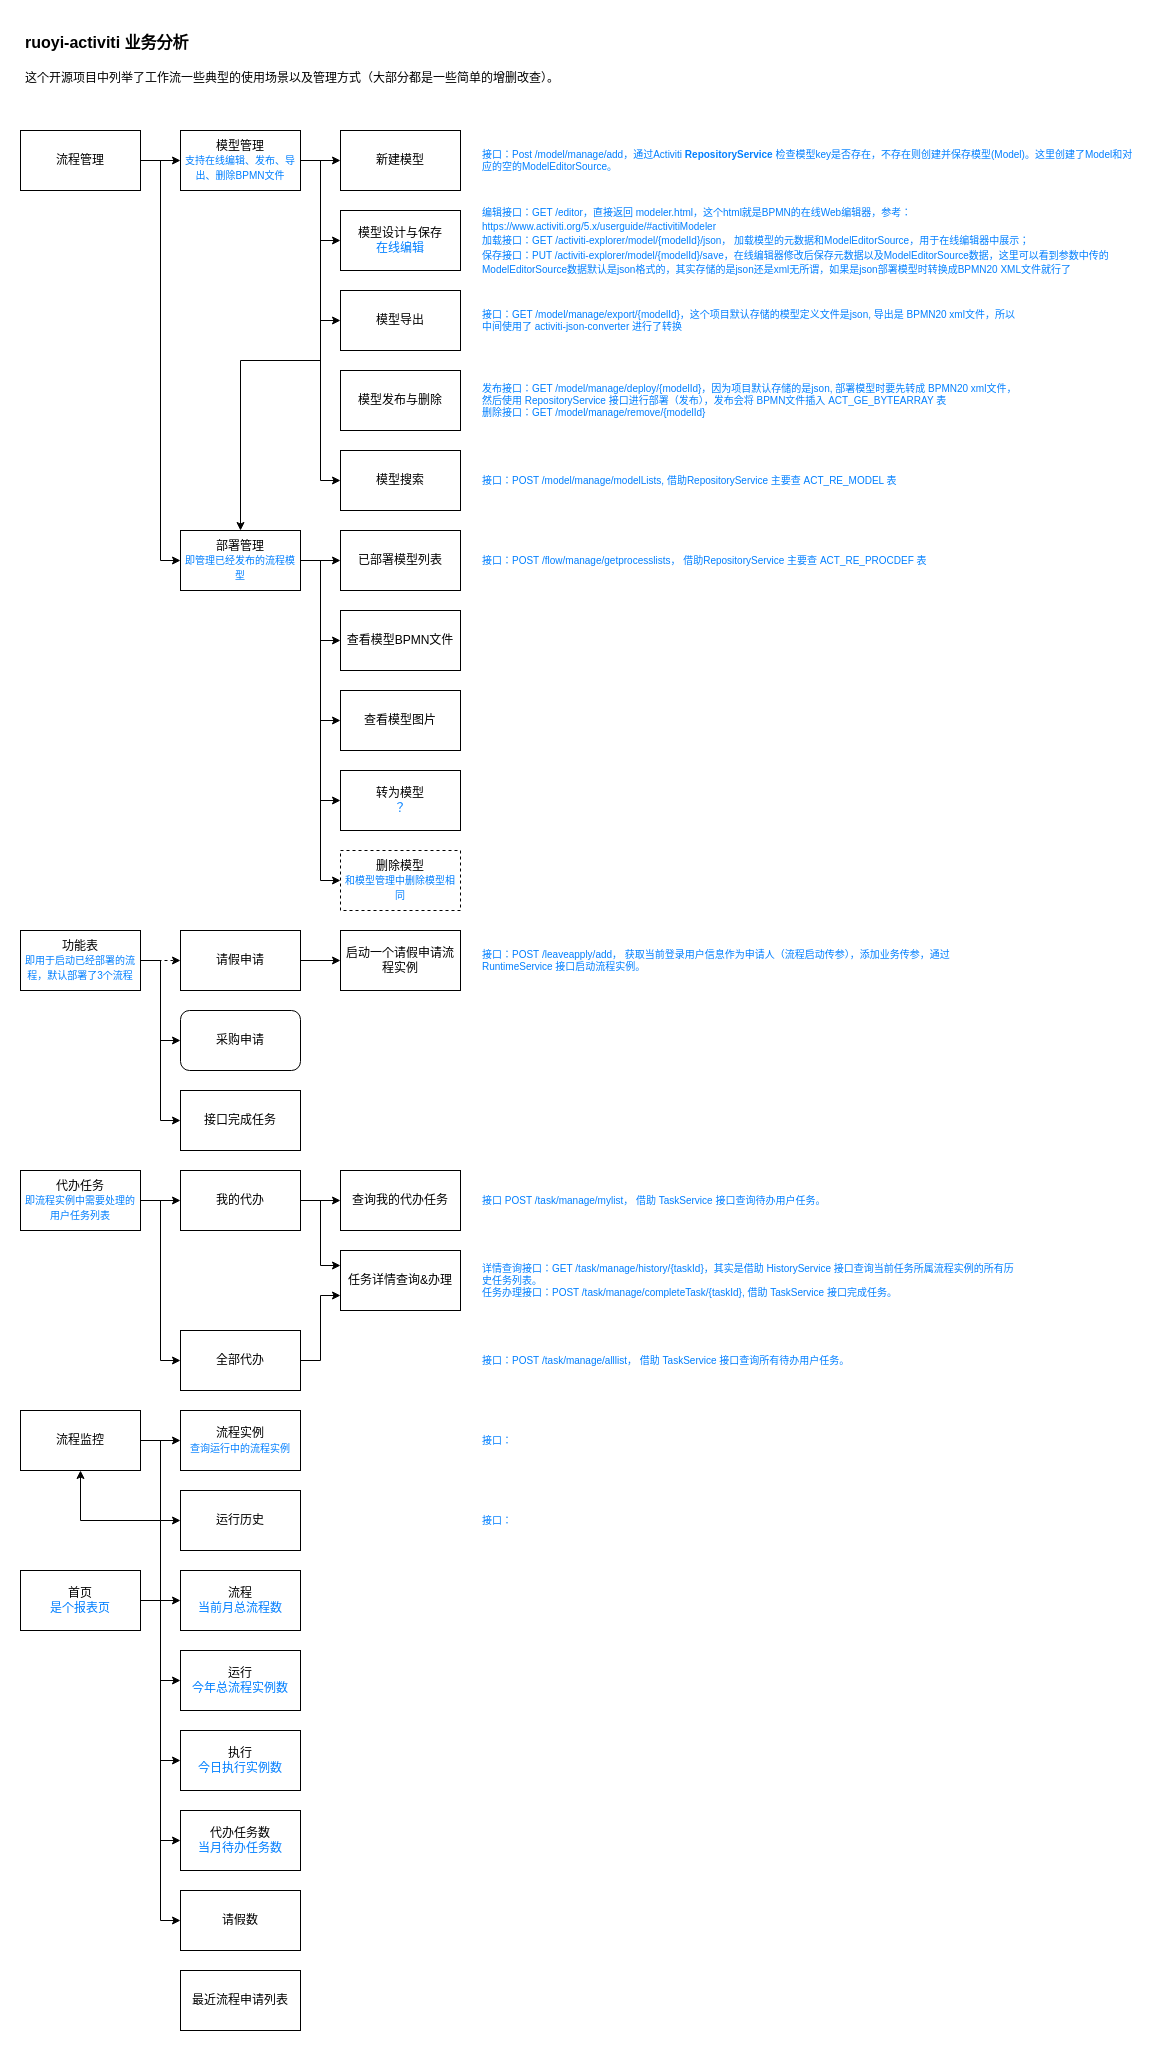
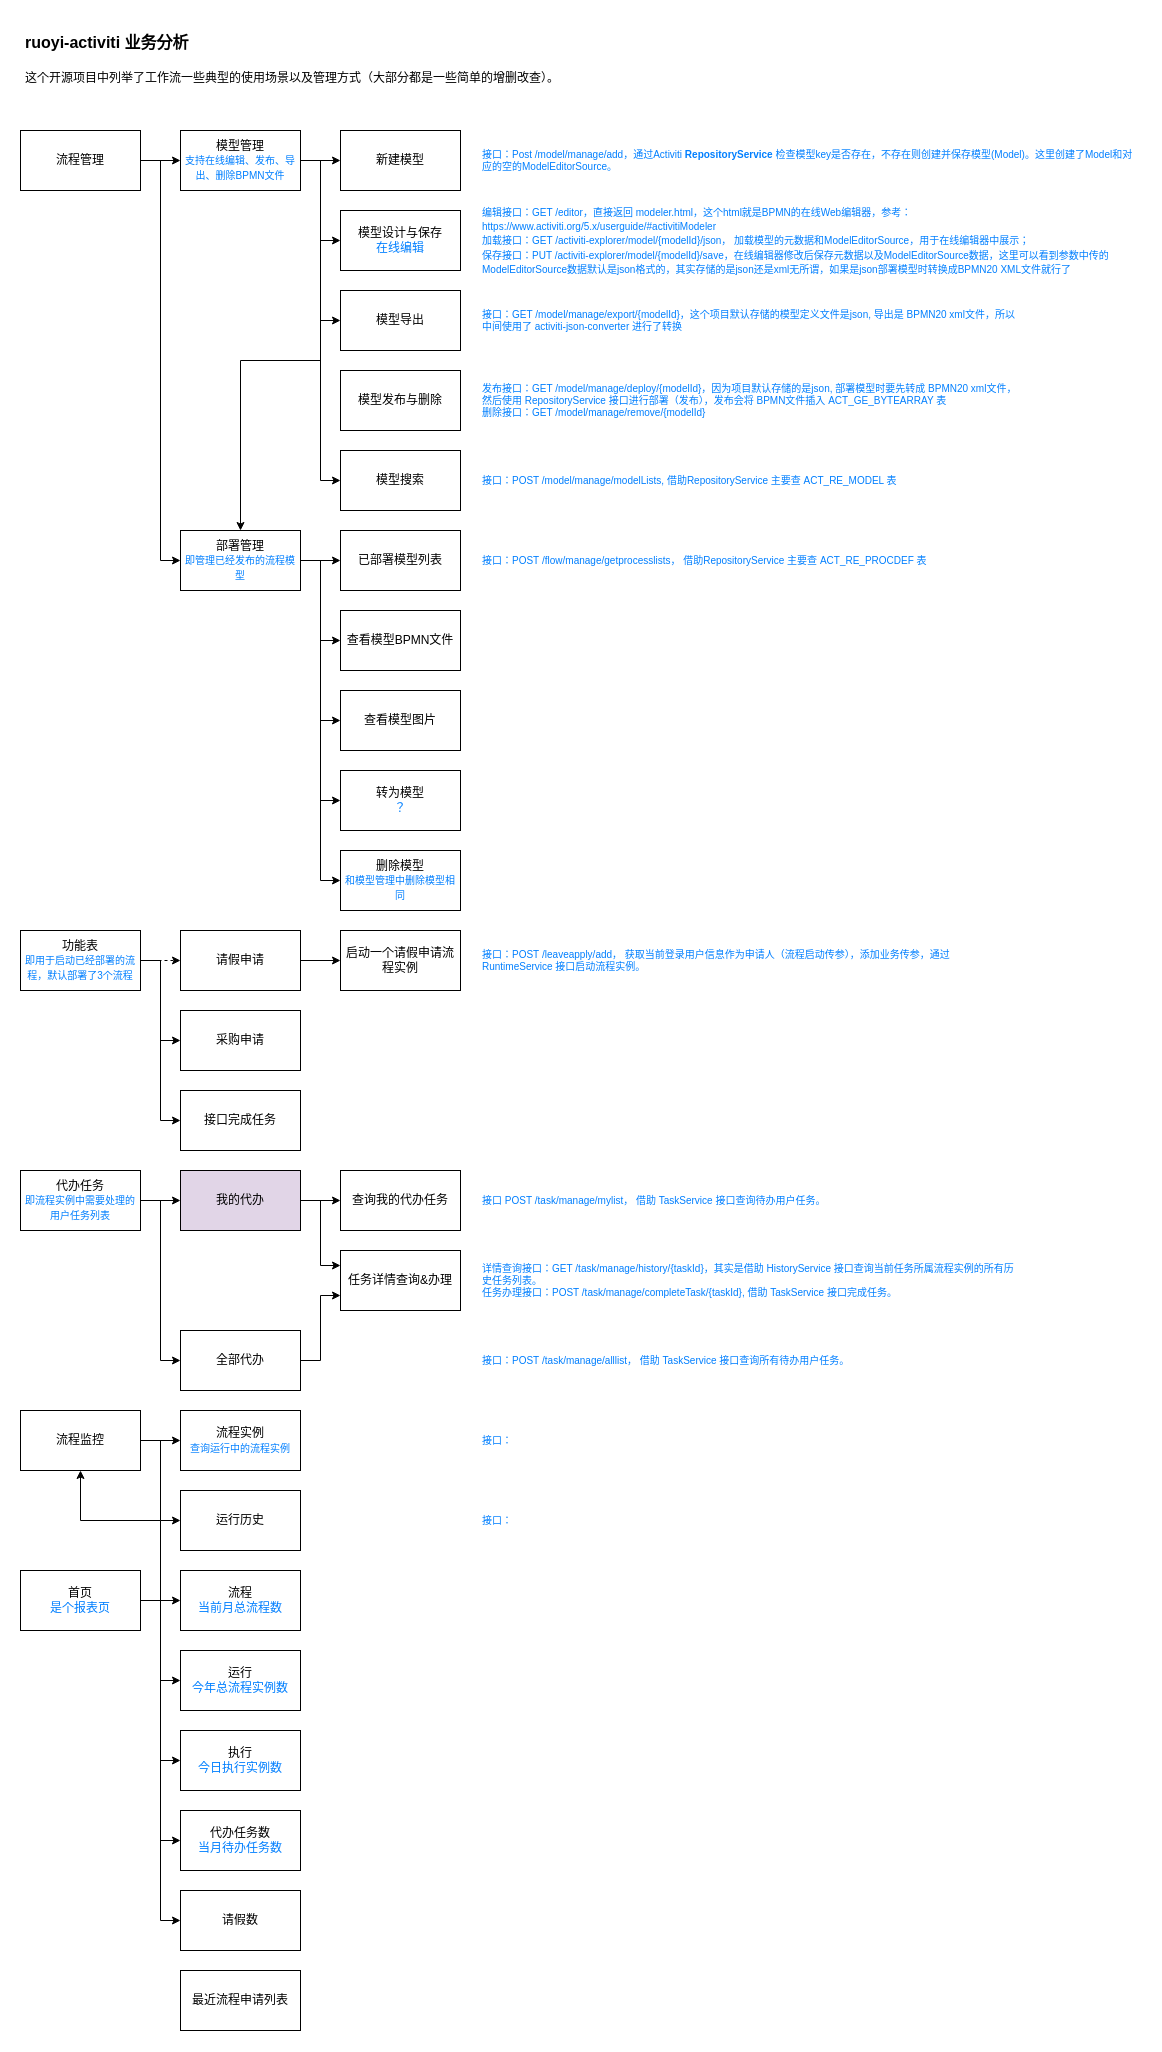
(401, 881) -> (401, 881)
(241, 1041) -> (241, 1041)
(241, 1201) -> (241, 1201)
